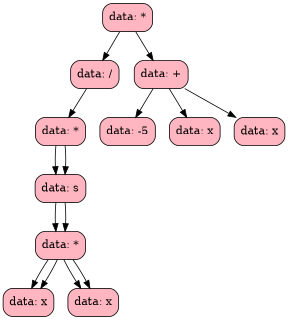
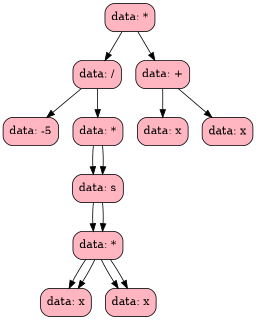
(146, 100) -> (67, 101)
